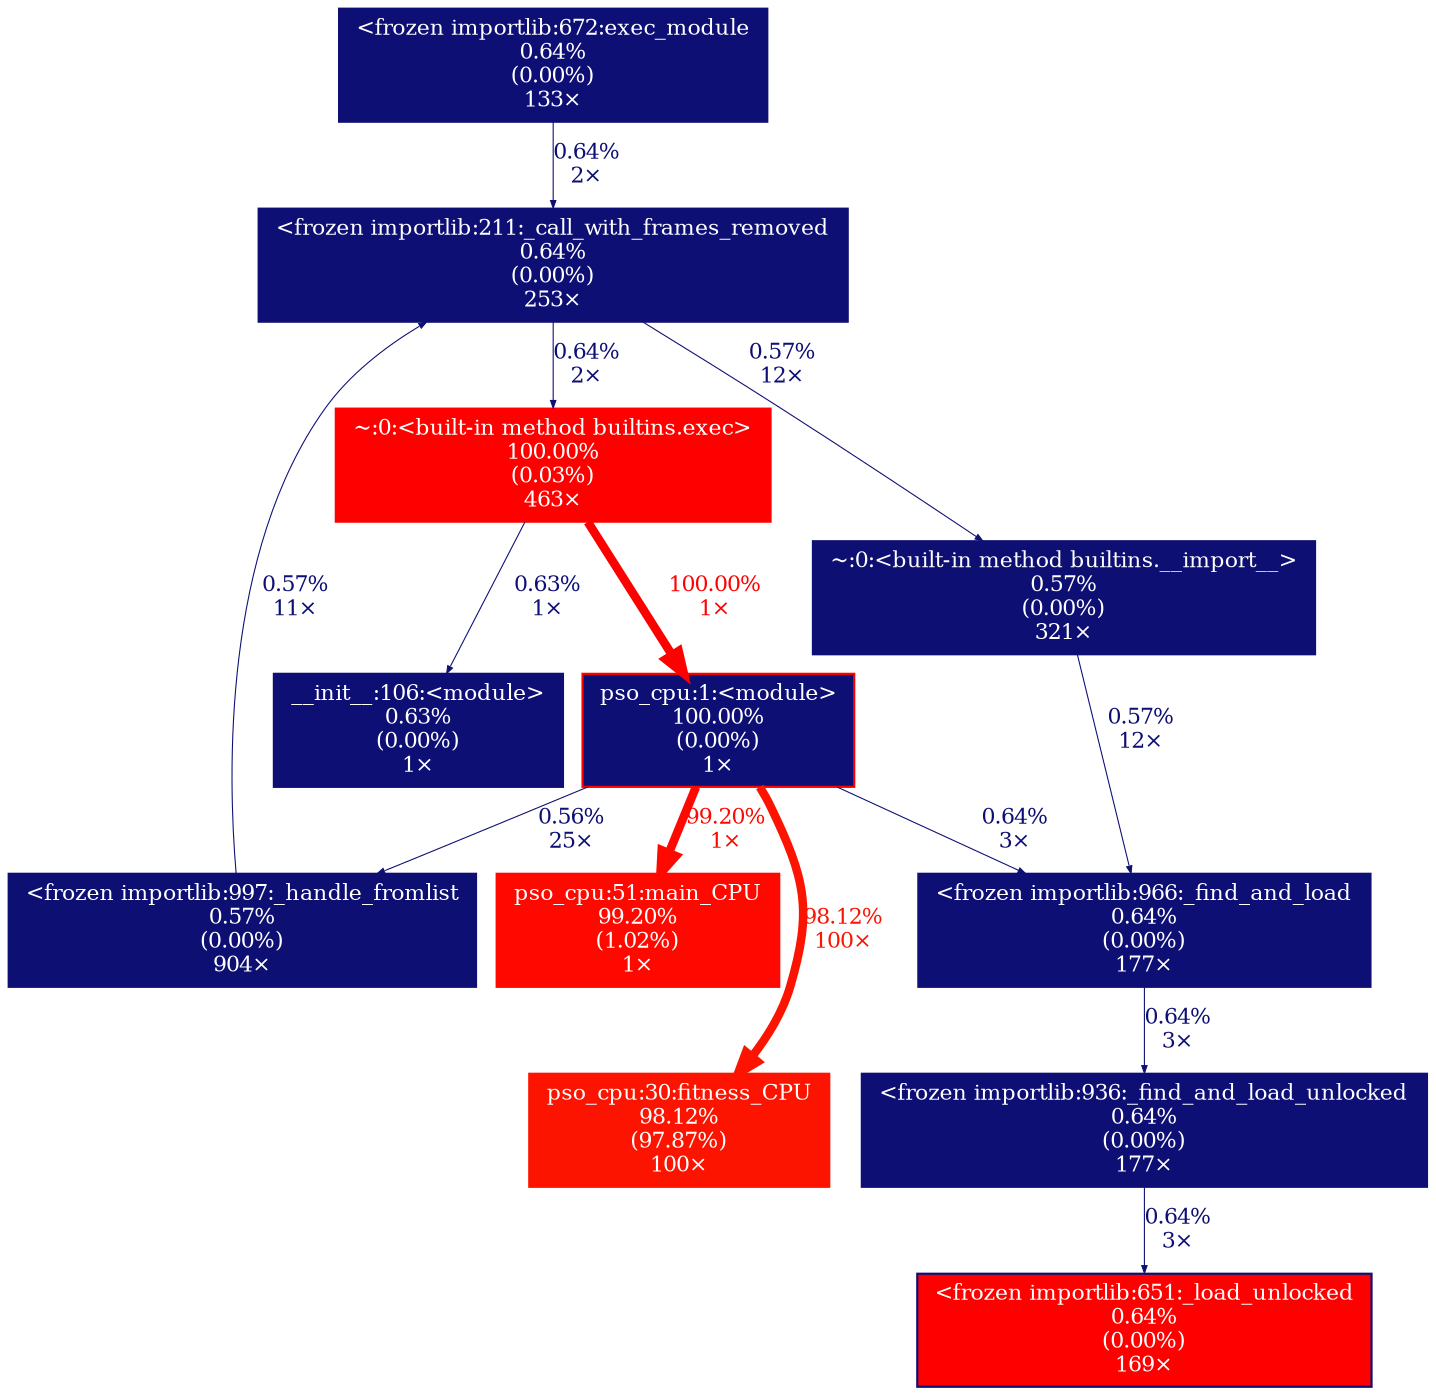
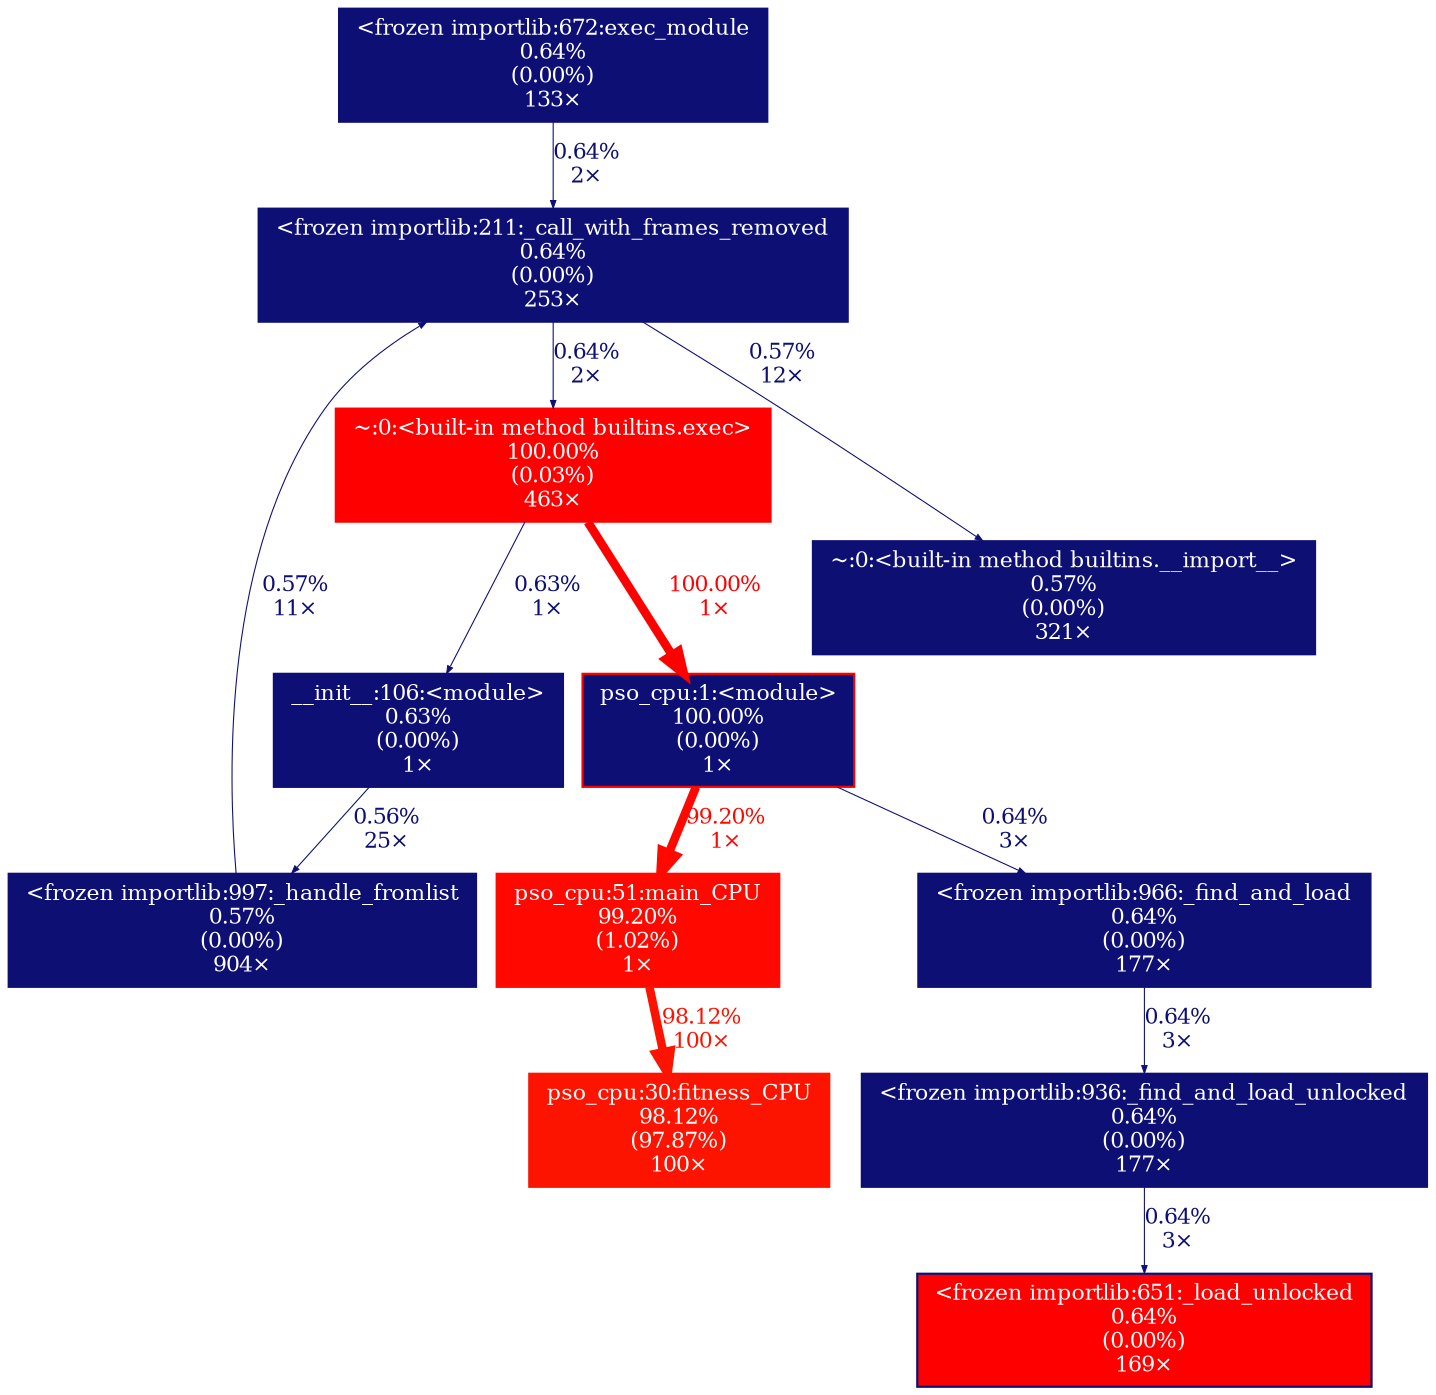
(1103, 760) -> none
(486, 829) -> (333, 827)
(803, 923) -> (656, 1020)
